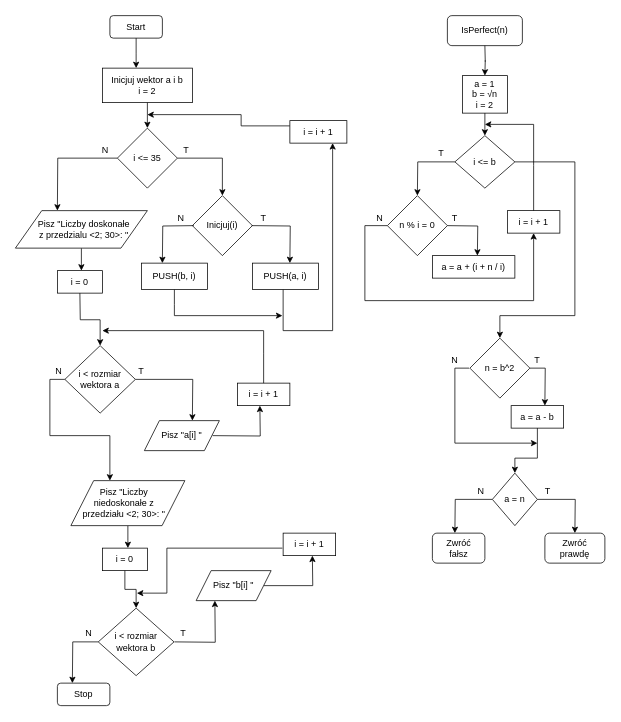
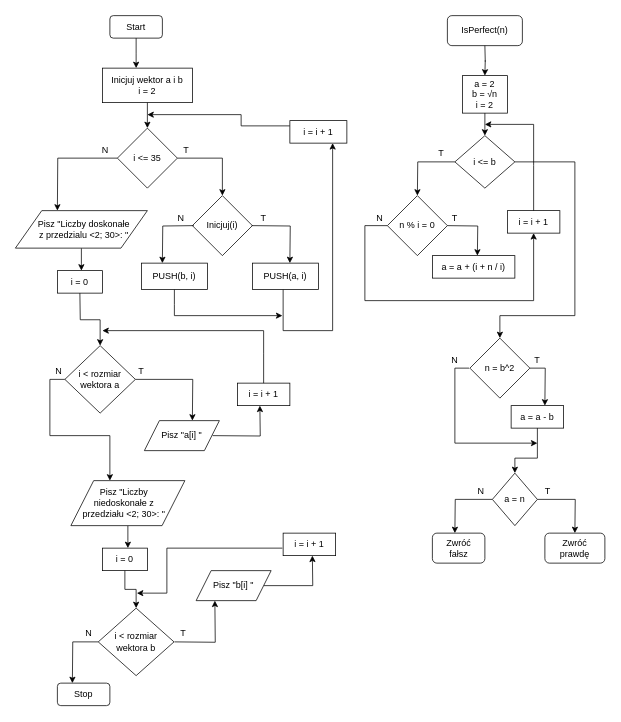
(485, 94) -> (485, 94)
